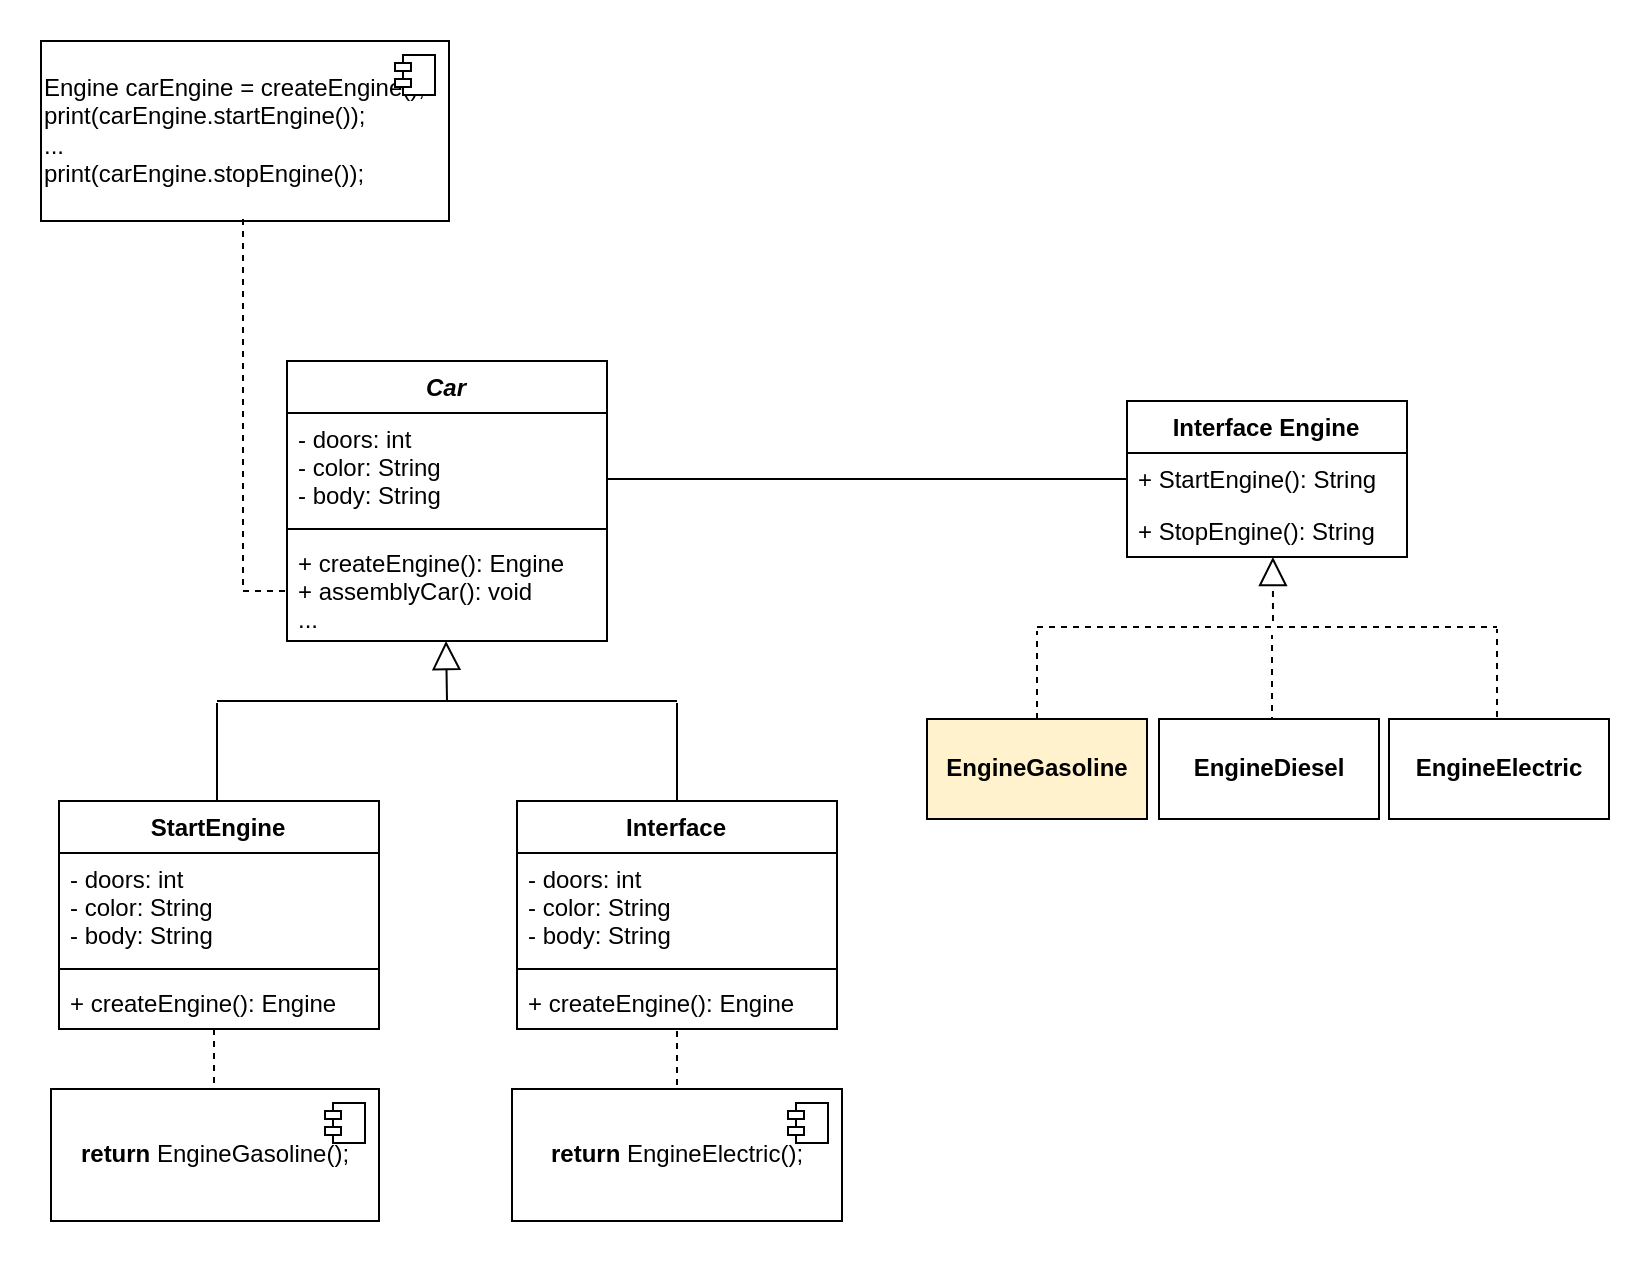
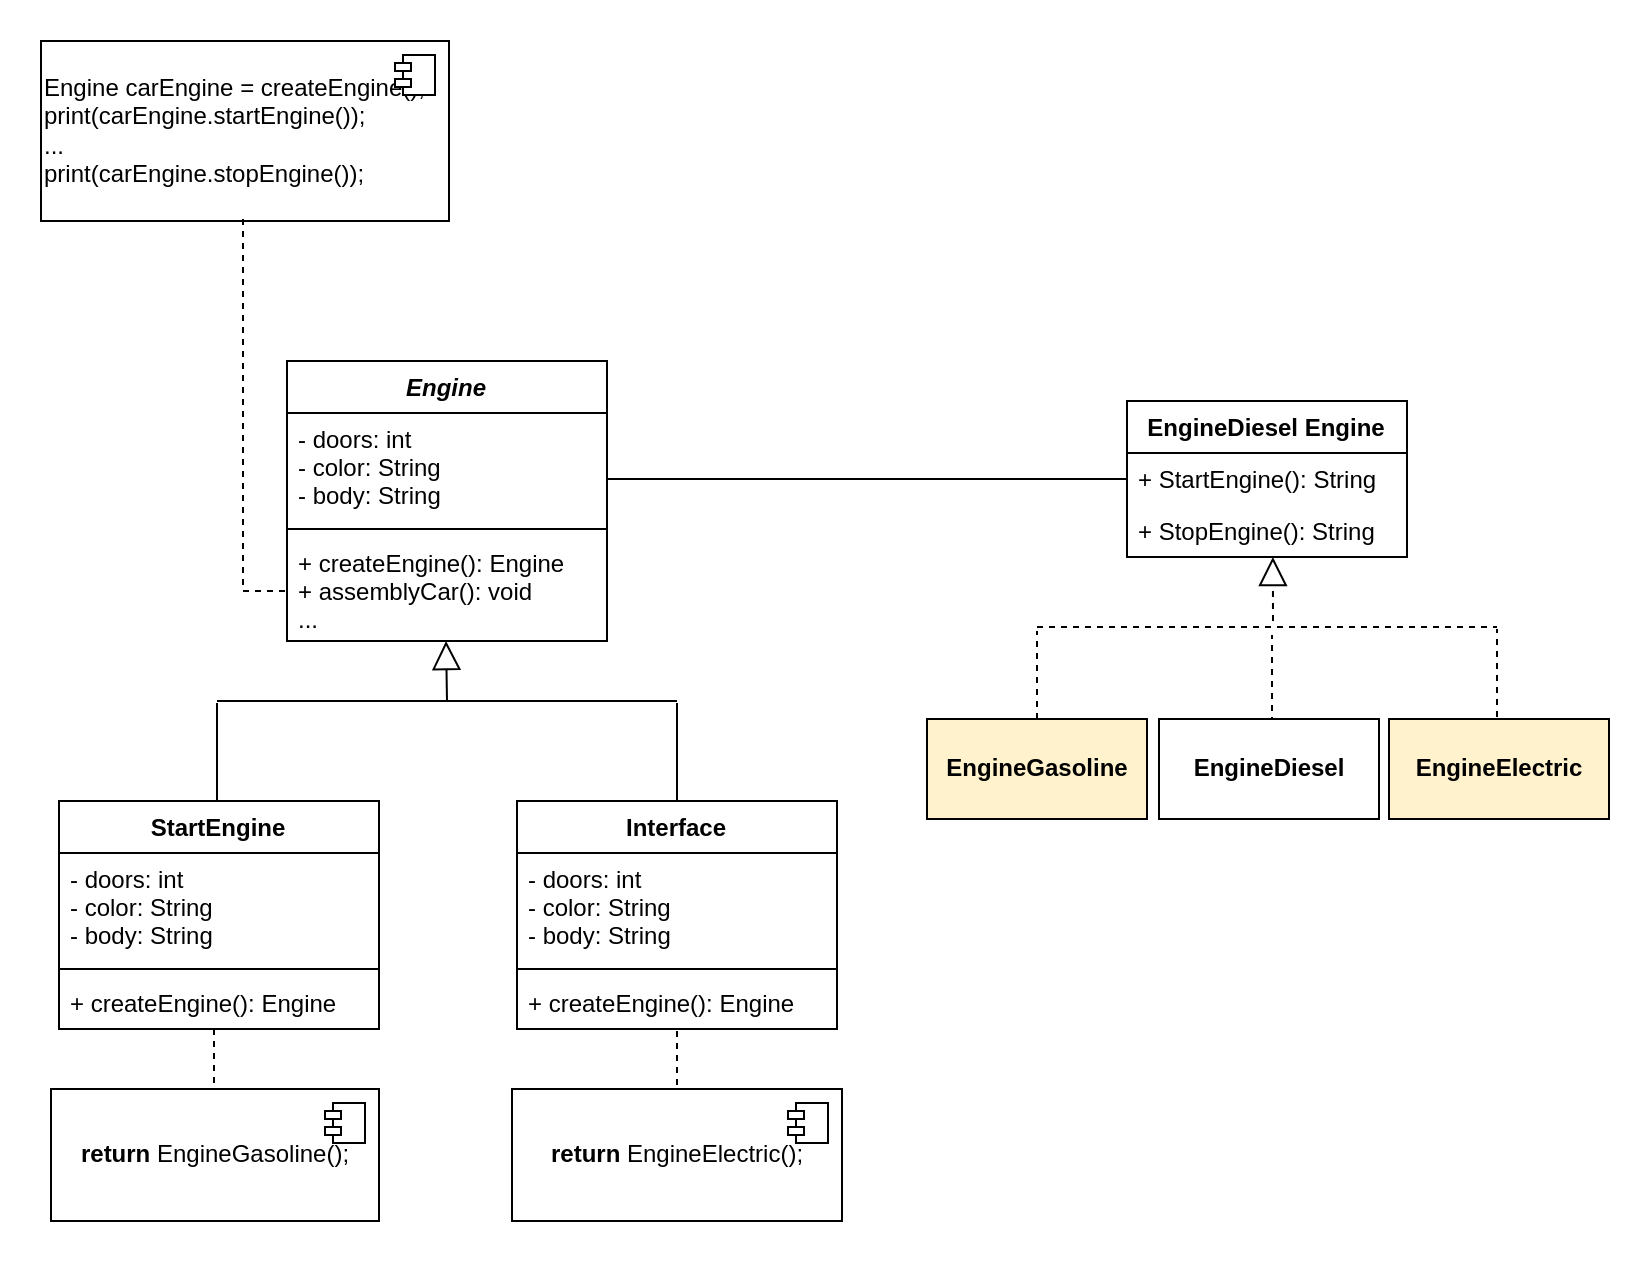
(446, 388) -> (446, 388)
(1266, 428) -> (1266, 428)
(1499, 769) -> (1499, 769)
